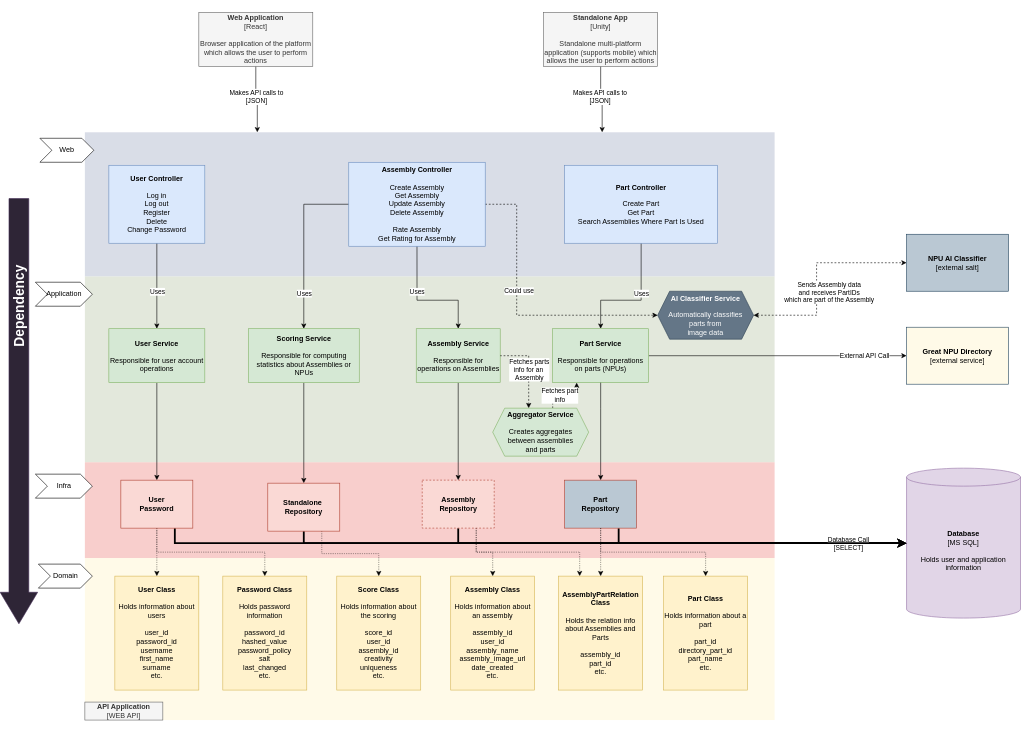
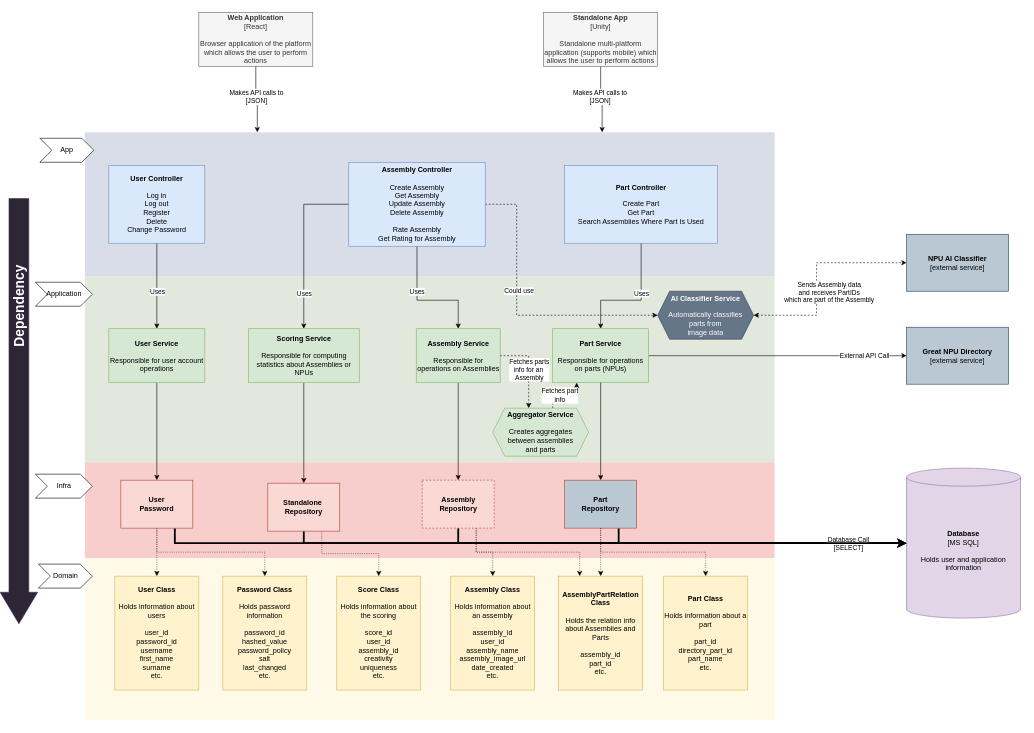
(67, 150) -> (67, 150)
(958, 263) -> (958, 263)
(958, 356) -> (958, 356)
(124, 711) -> none
